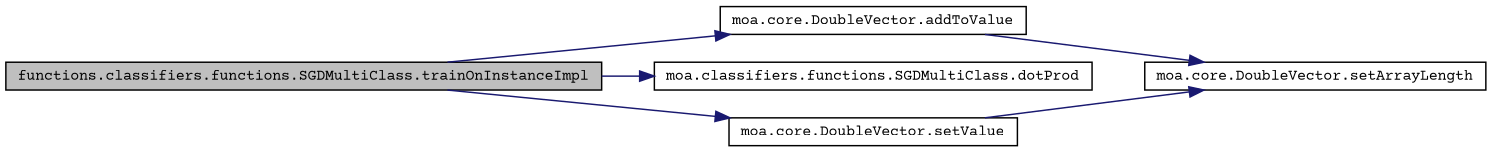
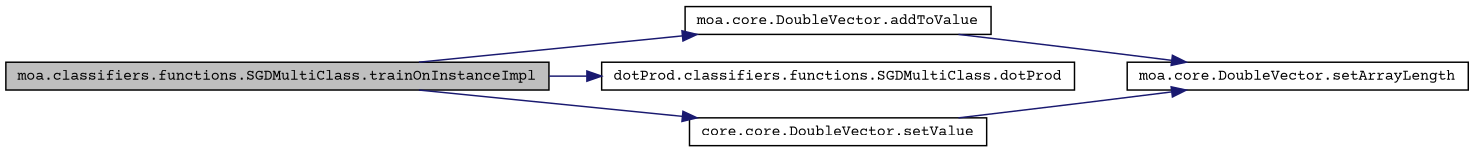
(304, 76) -> (277, 76)
(873, 76) -> (838, 76)
(873, 132) -> (838, 132)
